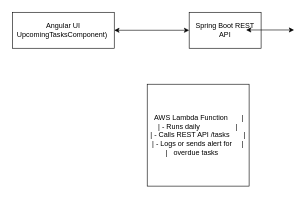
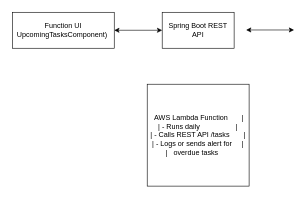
(63, 30) -> (63, 30)
(225, 30) -> (198, 30)
